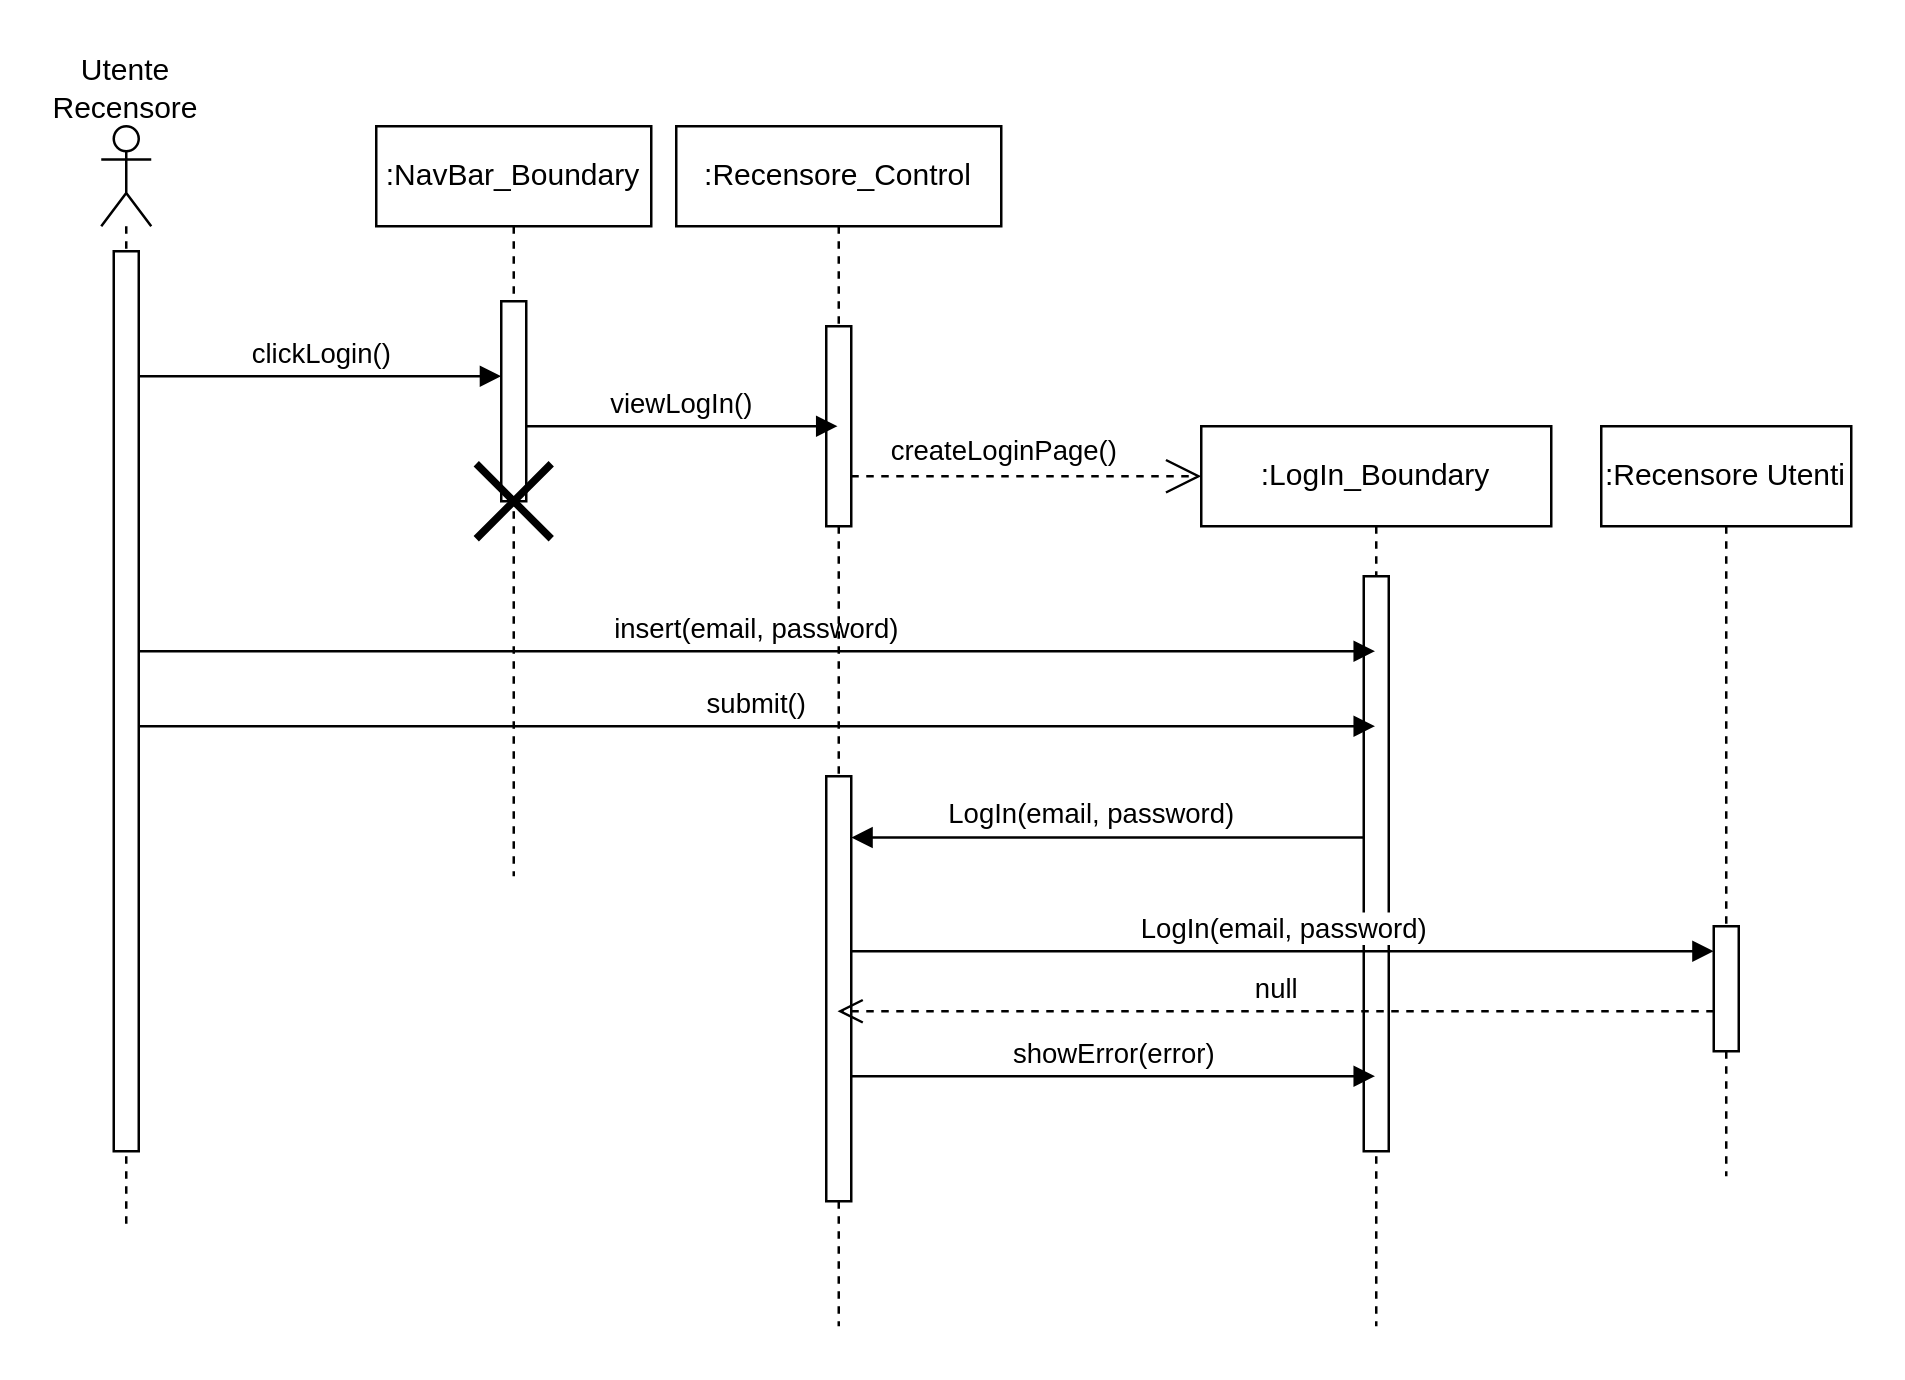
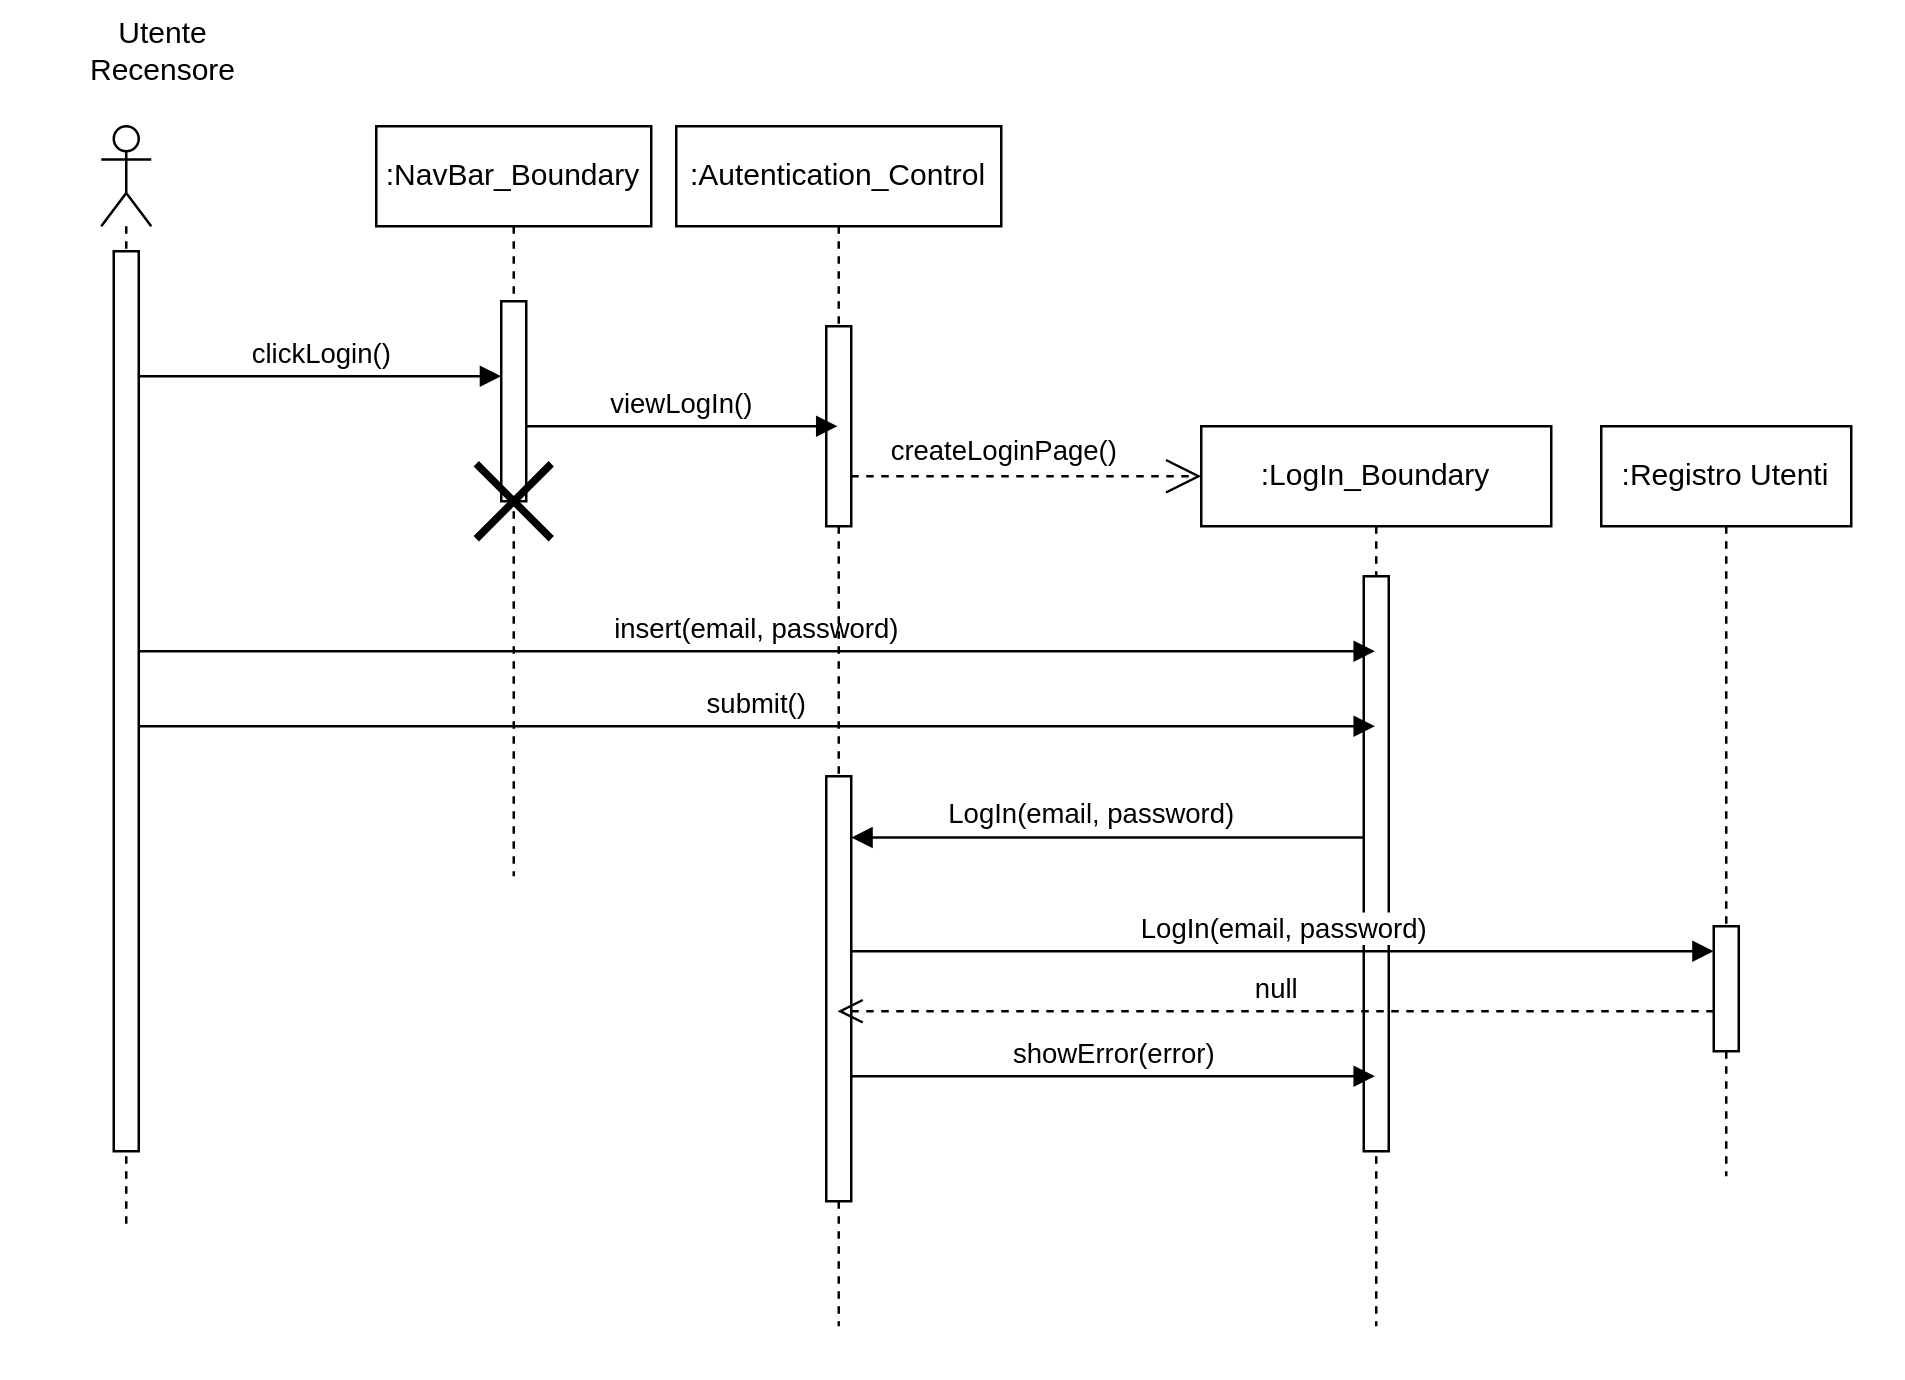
(126, 89) -> (164, 51)
(839, 176) -> (839, 176)
(1726, 476) -> (1726, 476)
